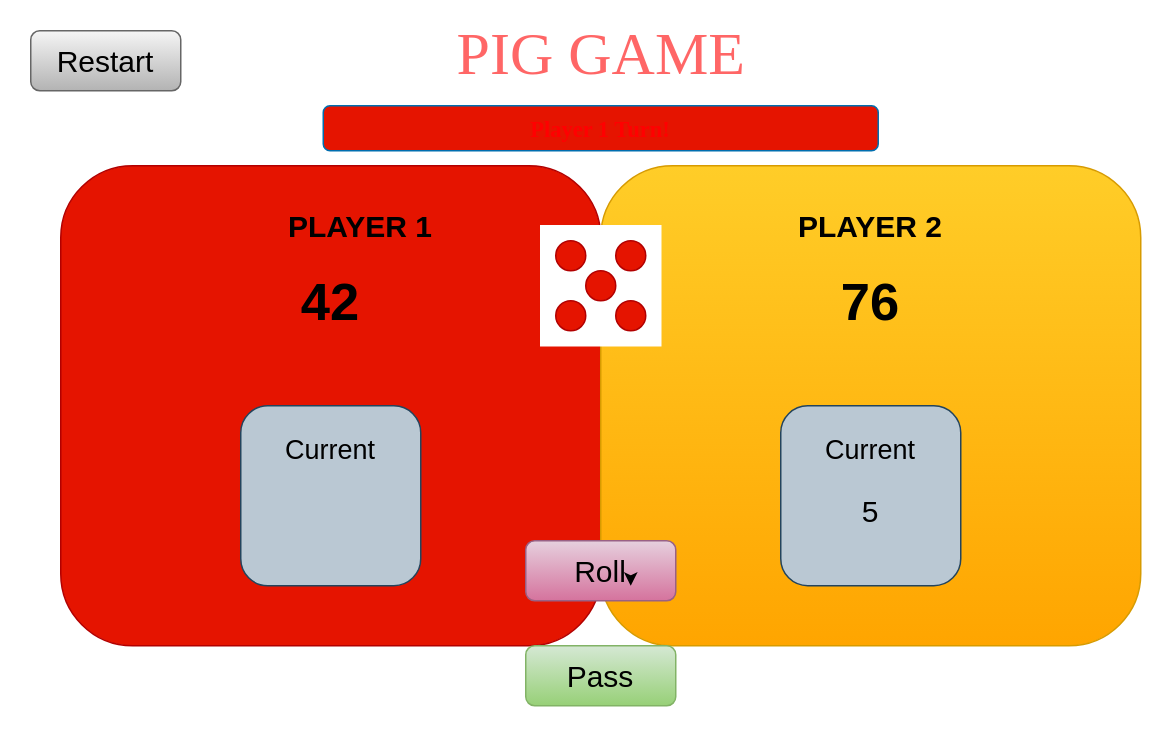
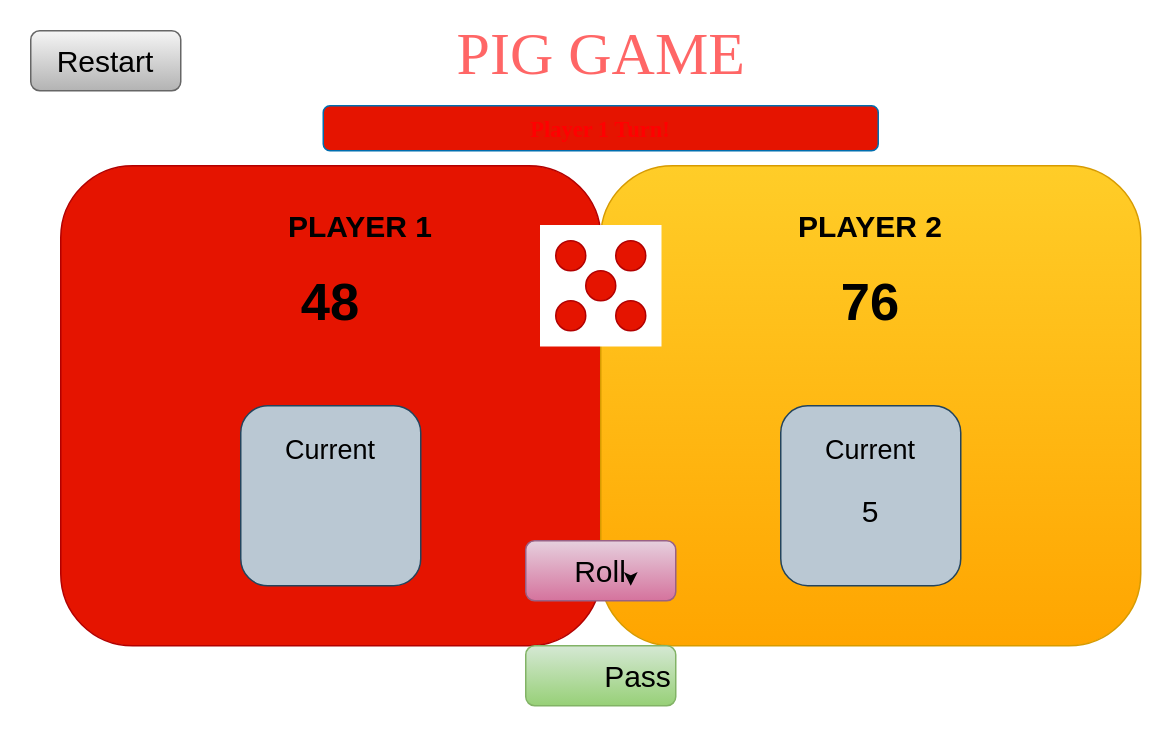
(331, 301) -> (331, 301)
(601, 676) -> (638, 676)
